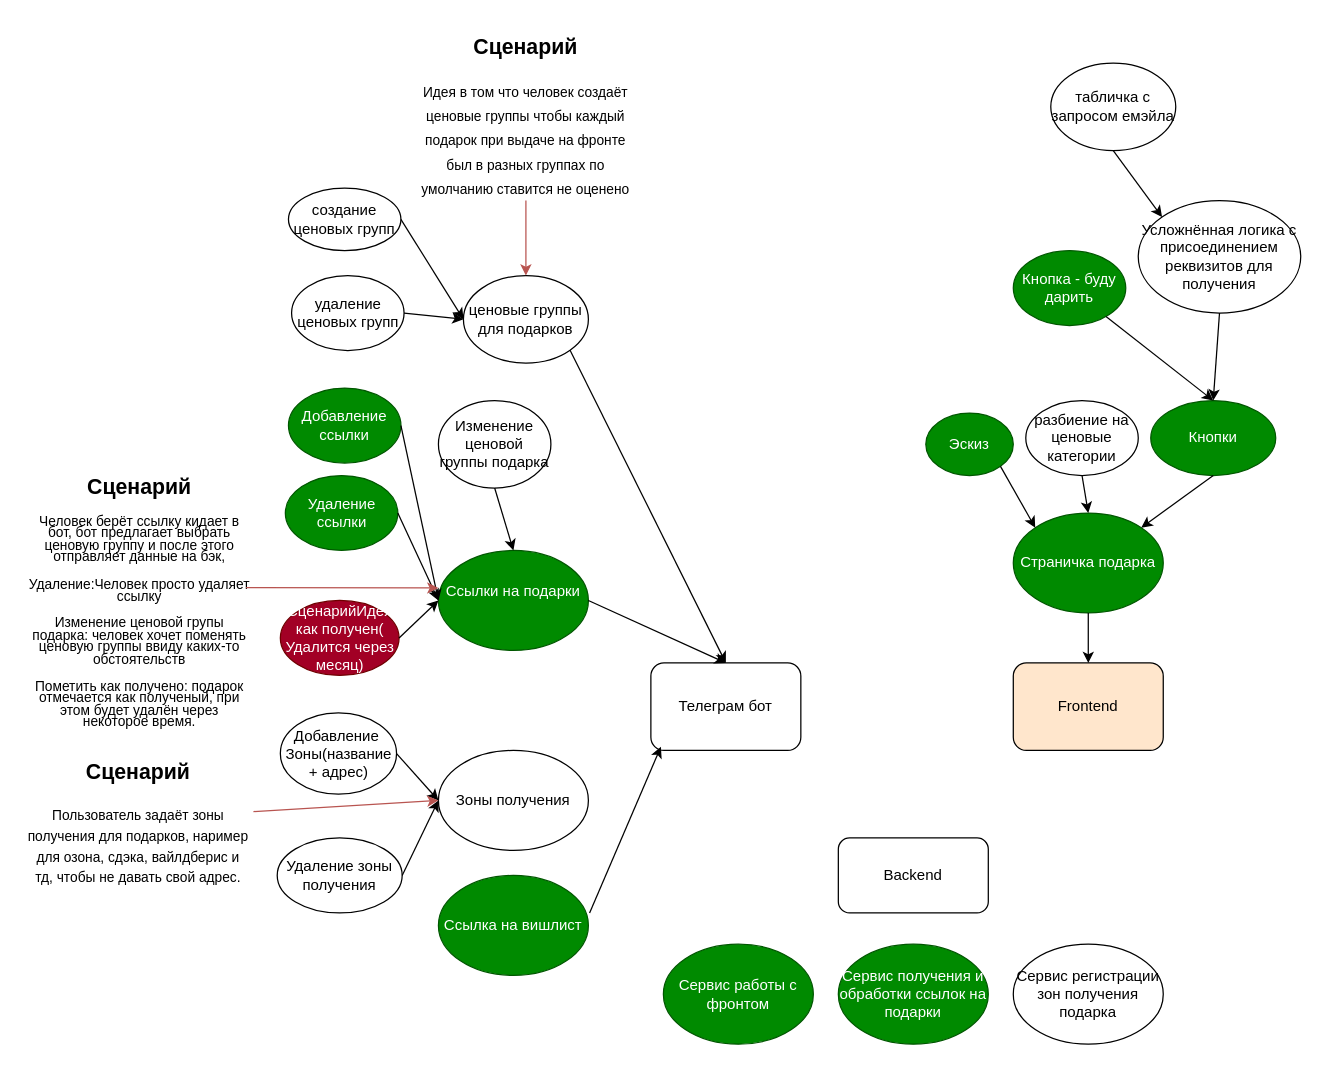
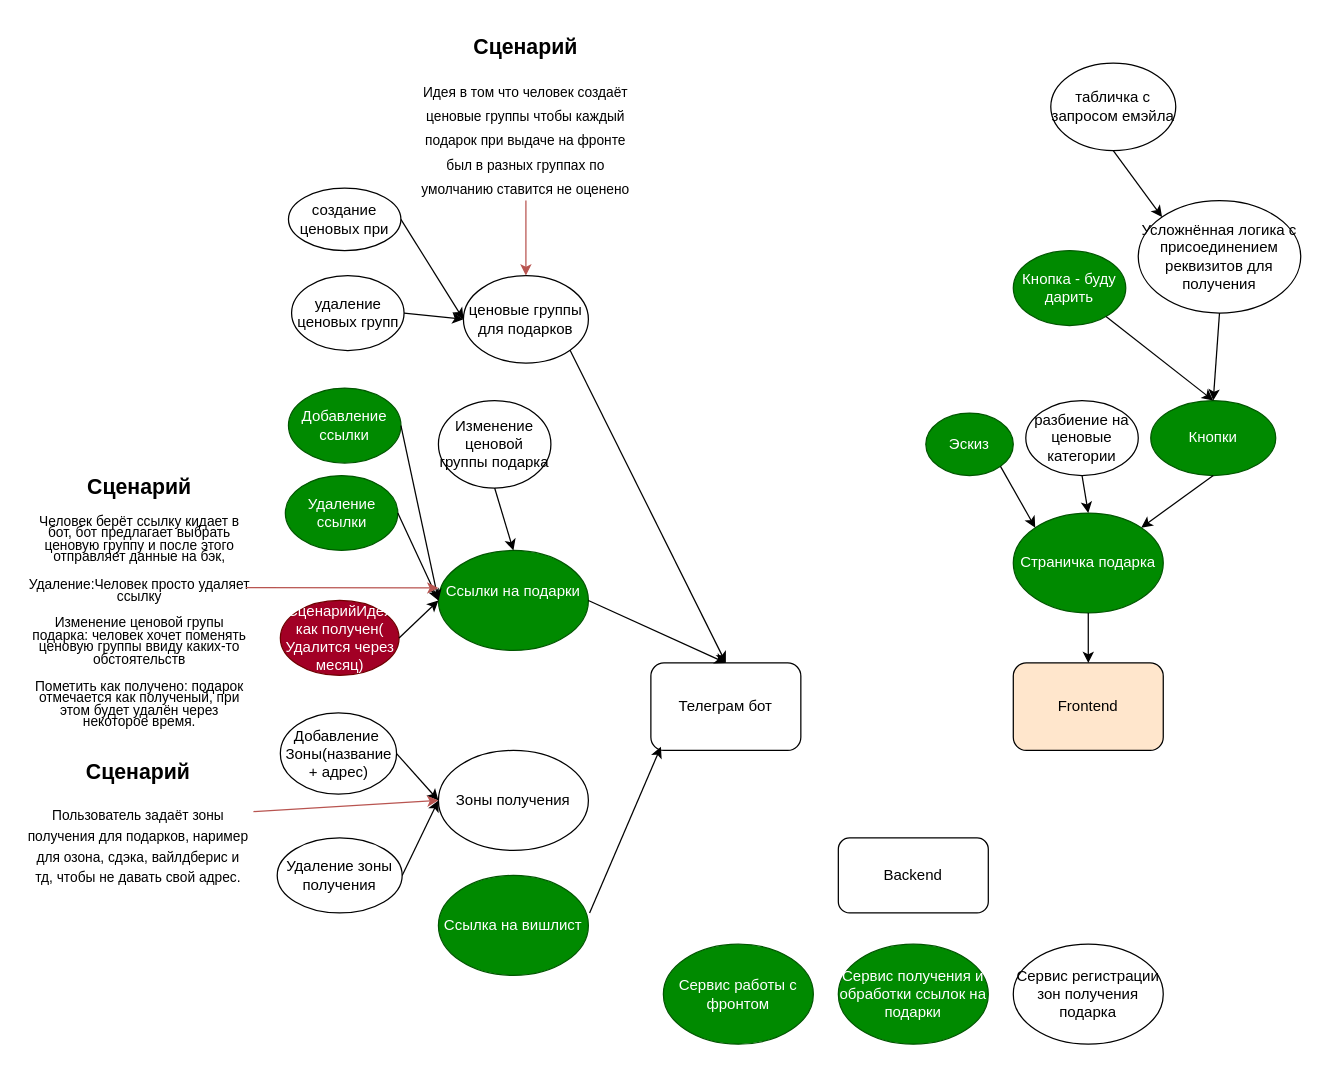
(344, 219) -> (344, 219)
